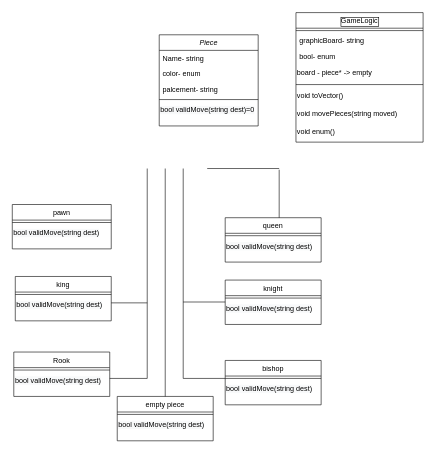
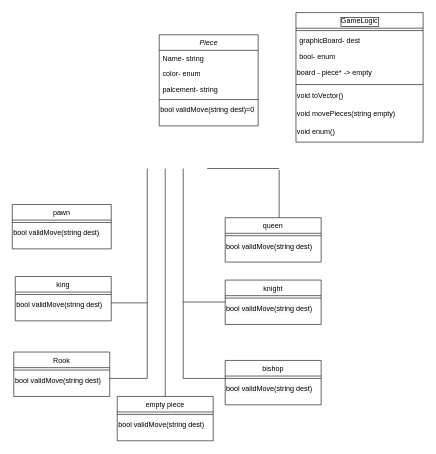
(337, 41) -> (334, 41)
(351, 114) -> (351, 114)
